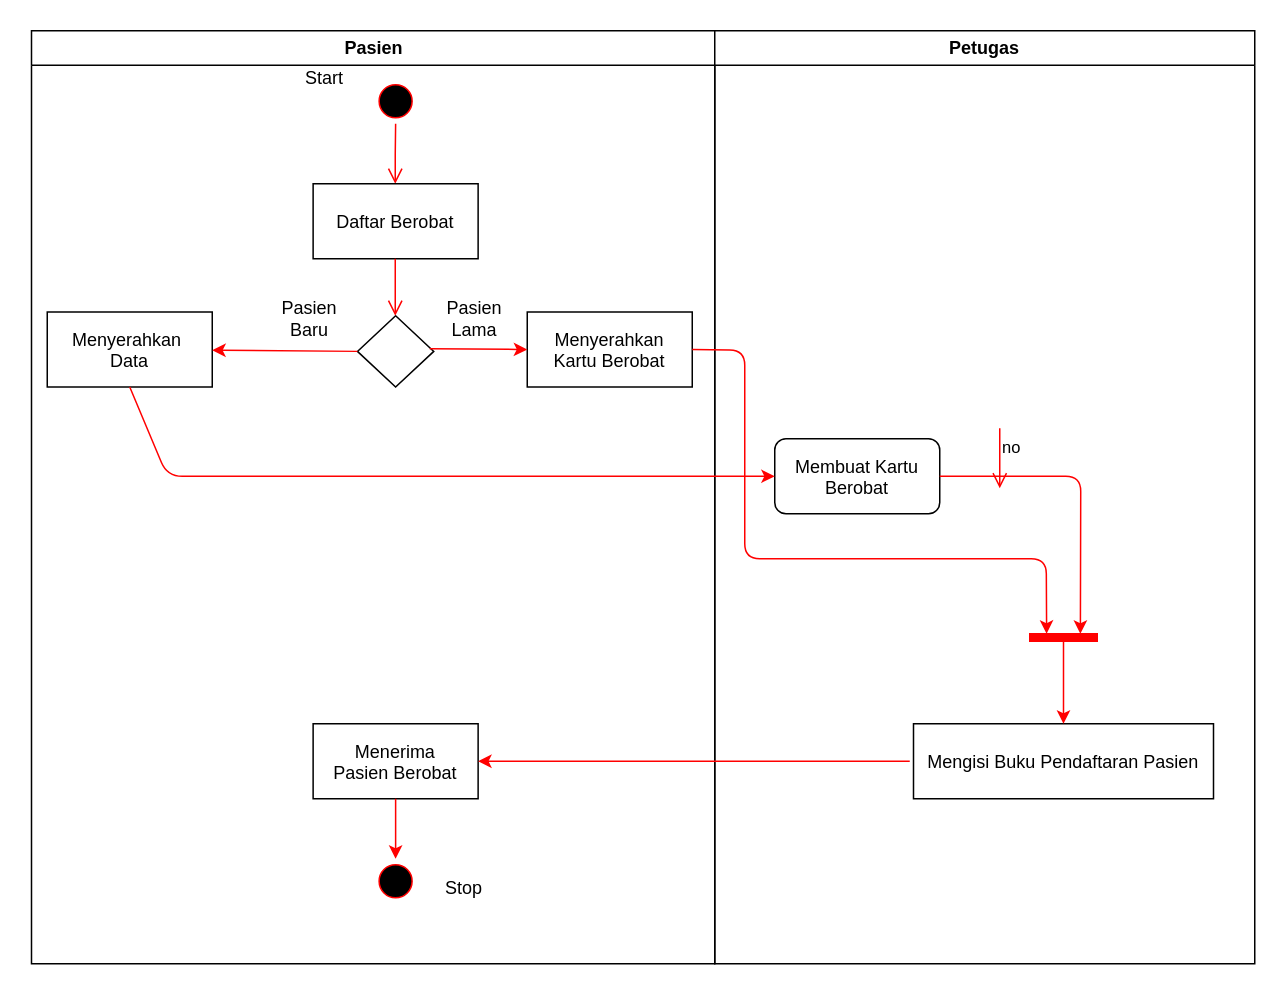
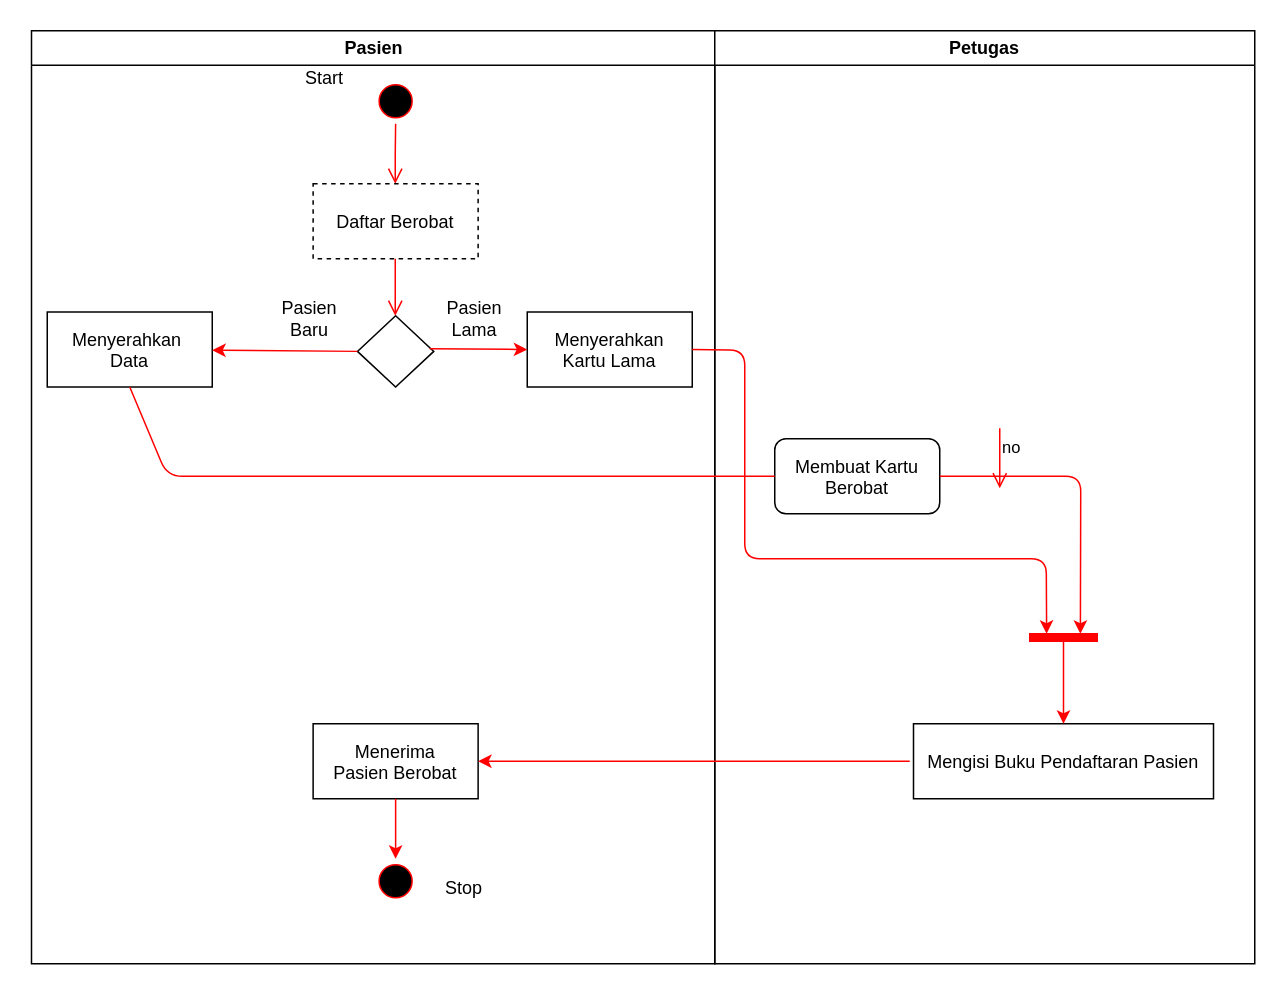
(396, 221) -> (396, 221)
(609, 340) -> (609, 340)
(763, 476) -> (767, 476)
